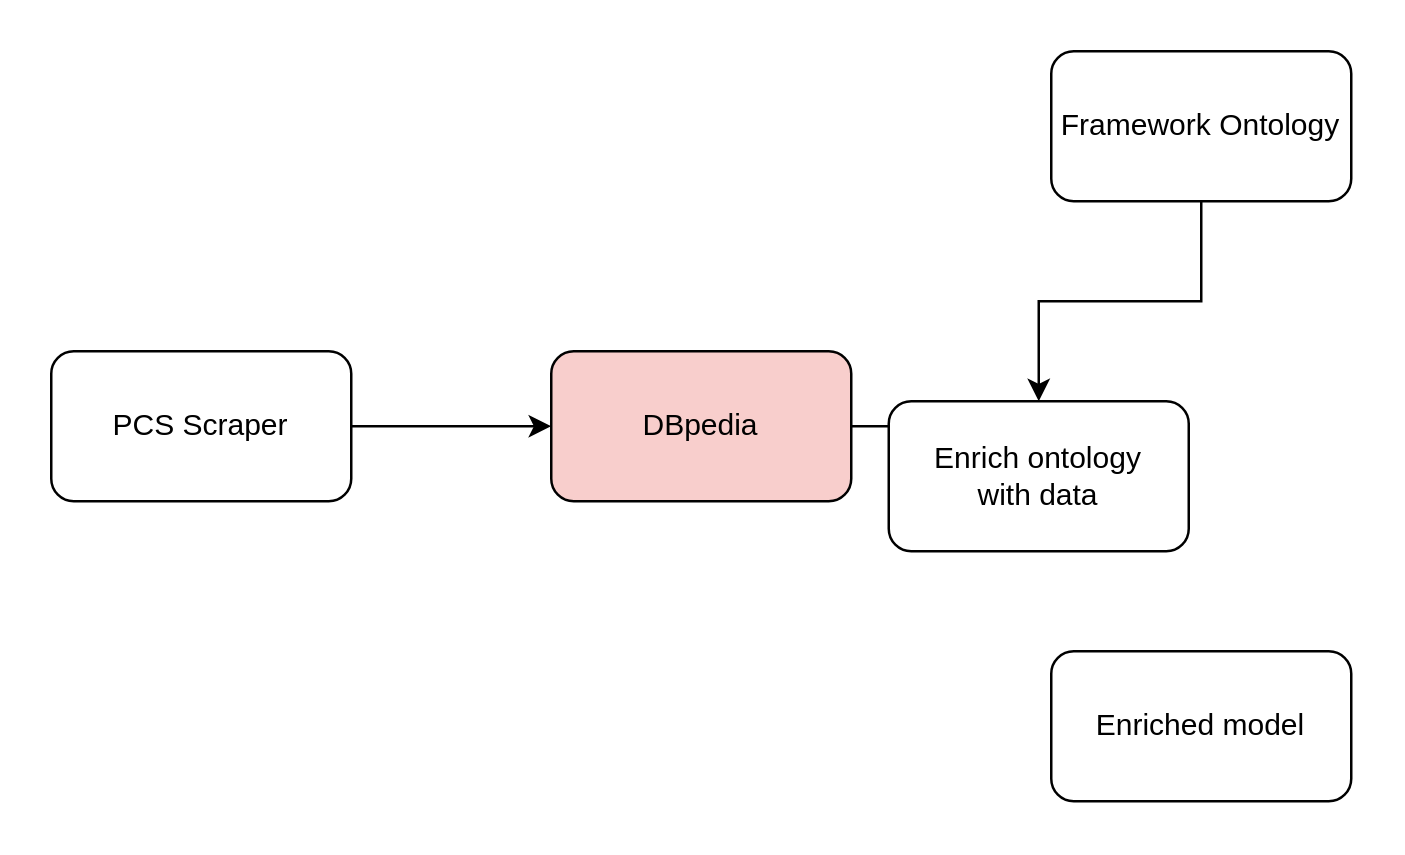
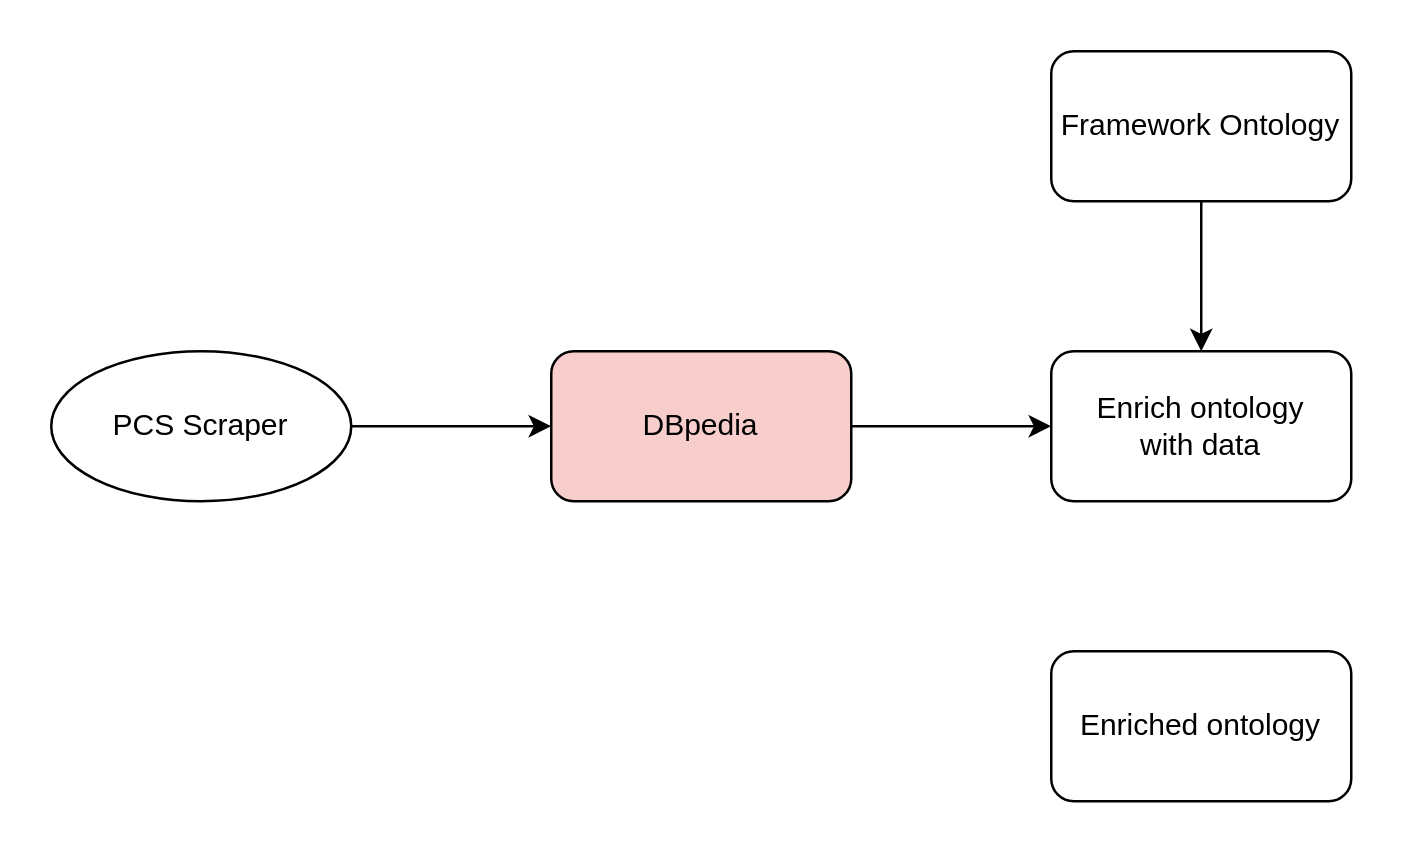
(201, 426) -> (201, 426)
(1039, 476) -> (1201, 426)
(1201, 726) -> (1201, 726)
